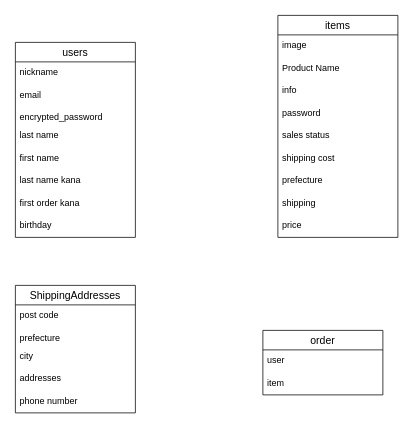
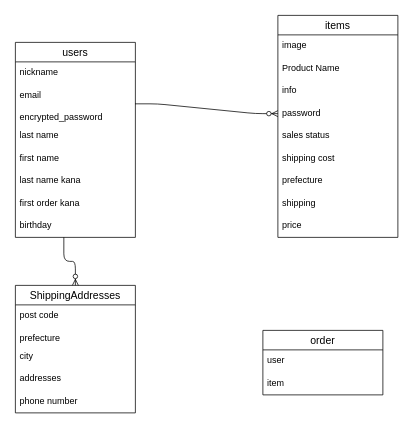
none -> (206, 109)
none -> (72, 261)
